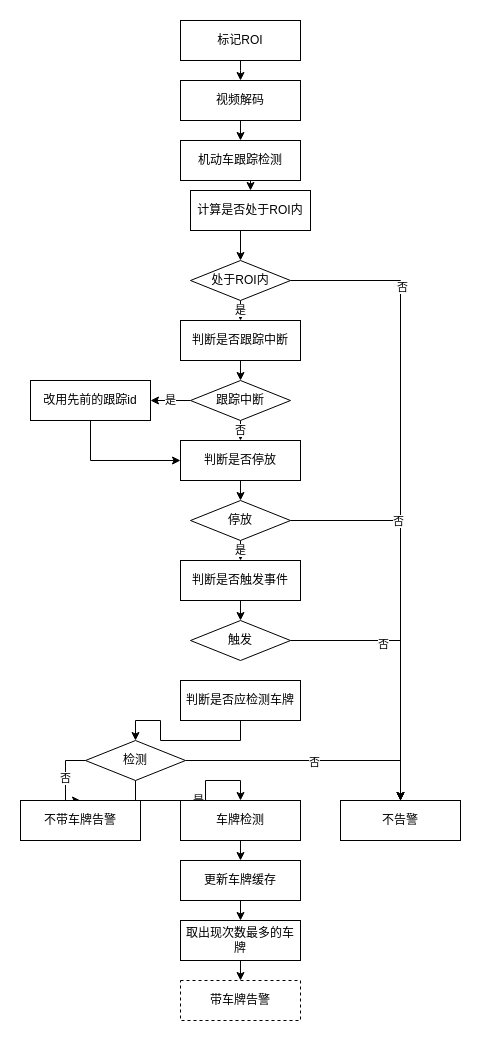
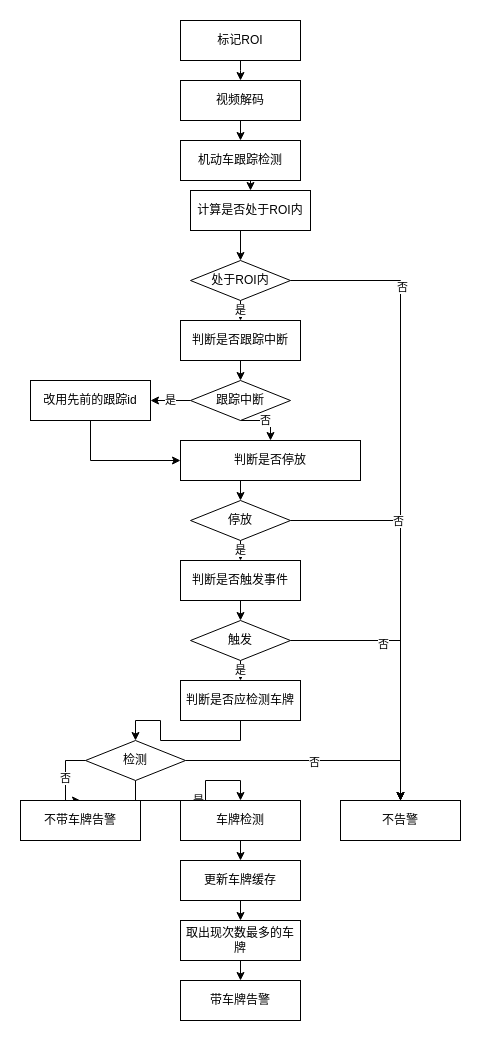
(241, 461) -> (271, 461)
none -> (241, 667)
(241, 1001) -> (241, 1001)
